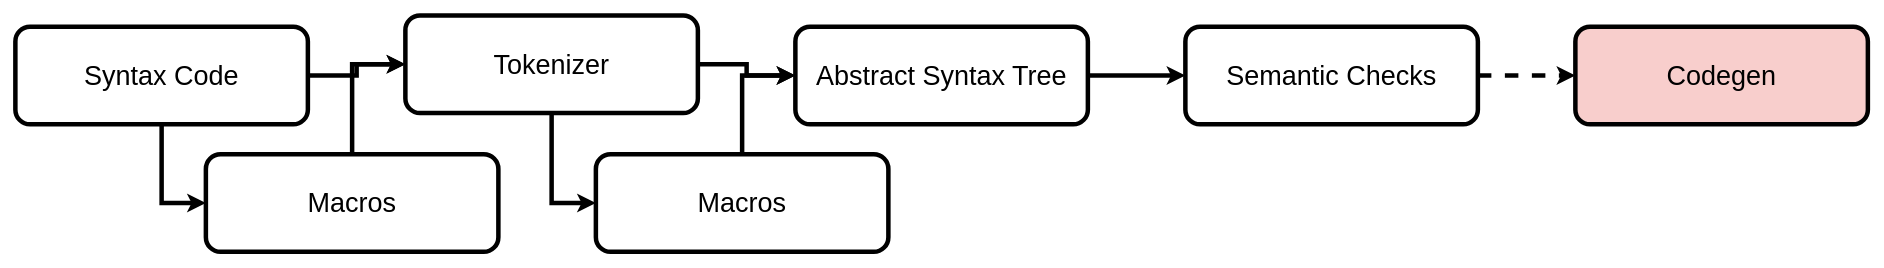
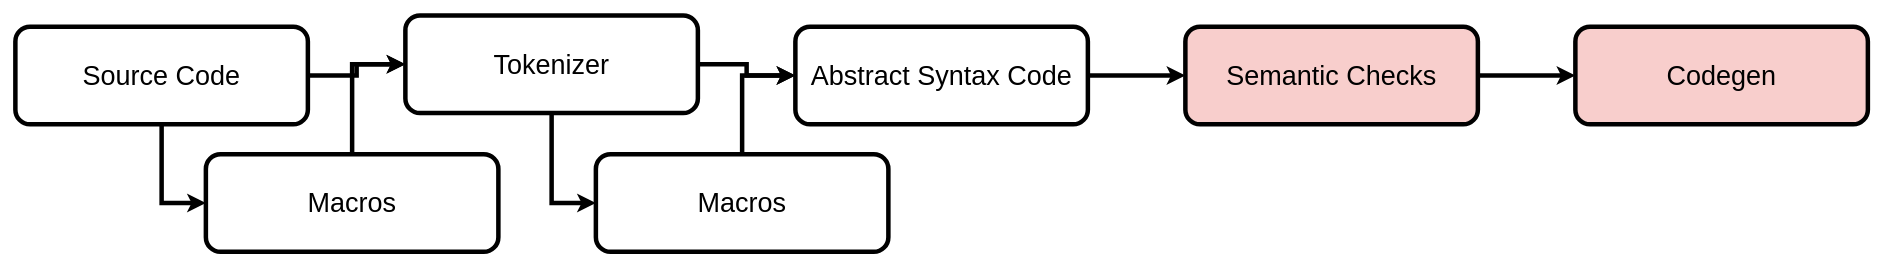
(162, 75) -> (162, 75)
(942, 75) -> (942, 75)
(1332, 75) -> (1332, 75)
(1497, 75) -> (1497, 75)
